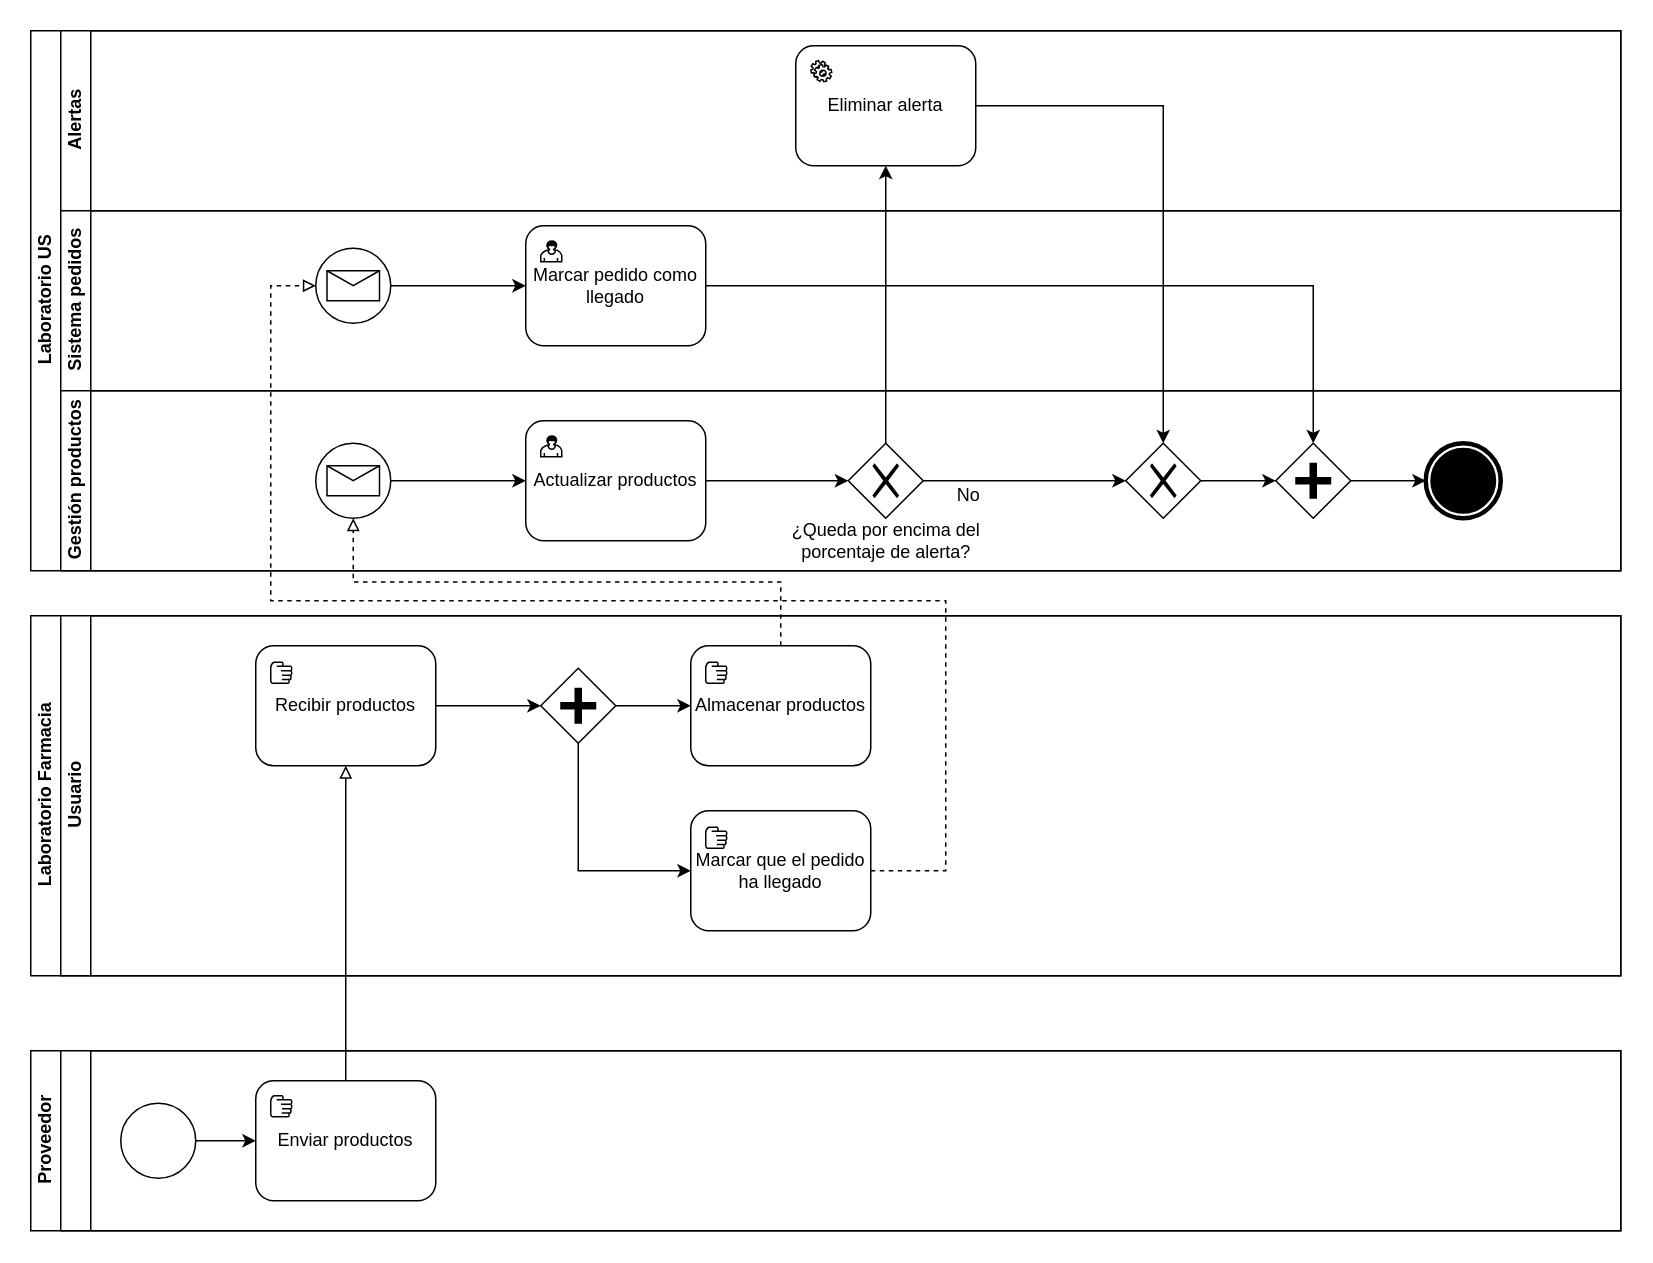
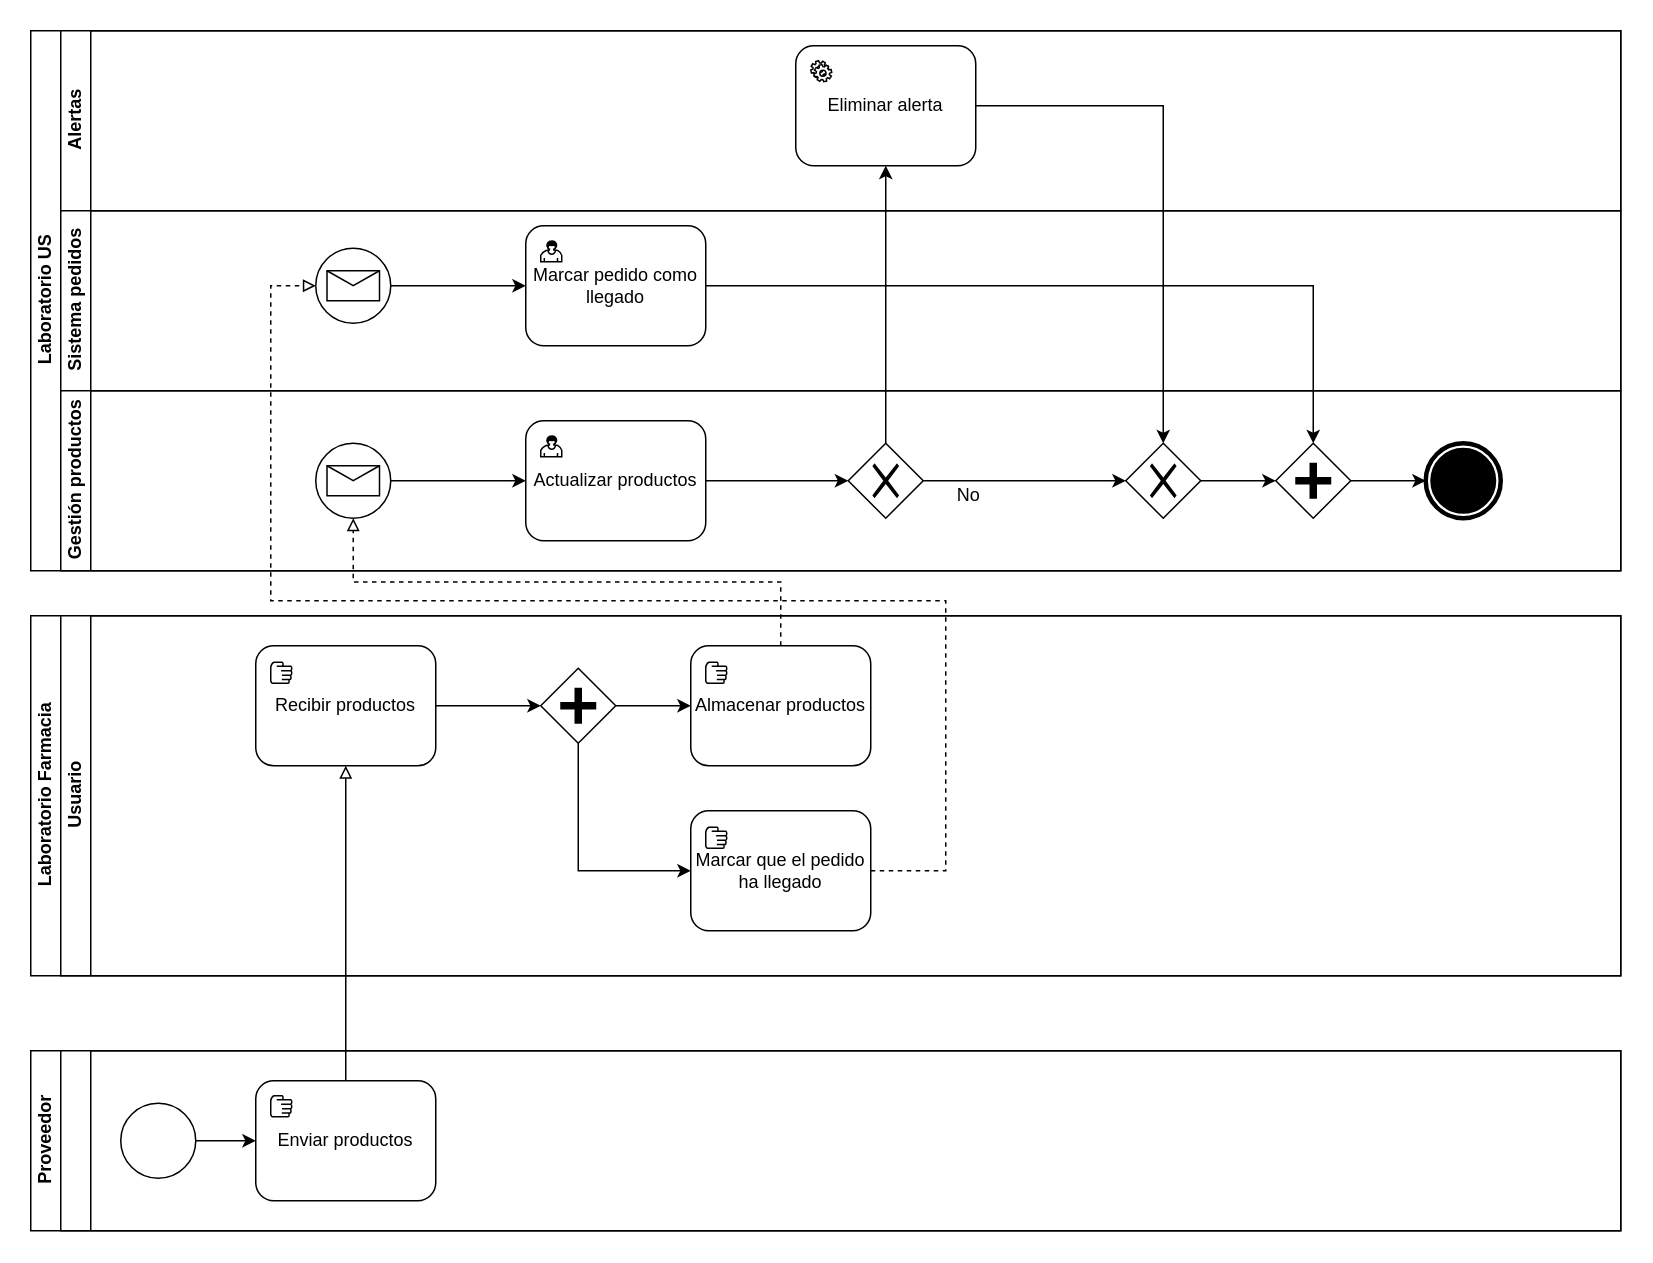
(886, 541) -> none
